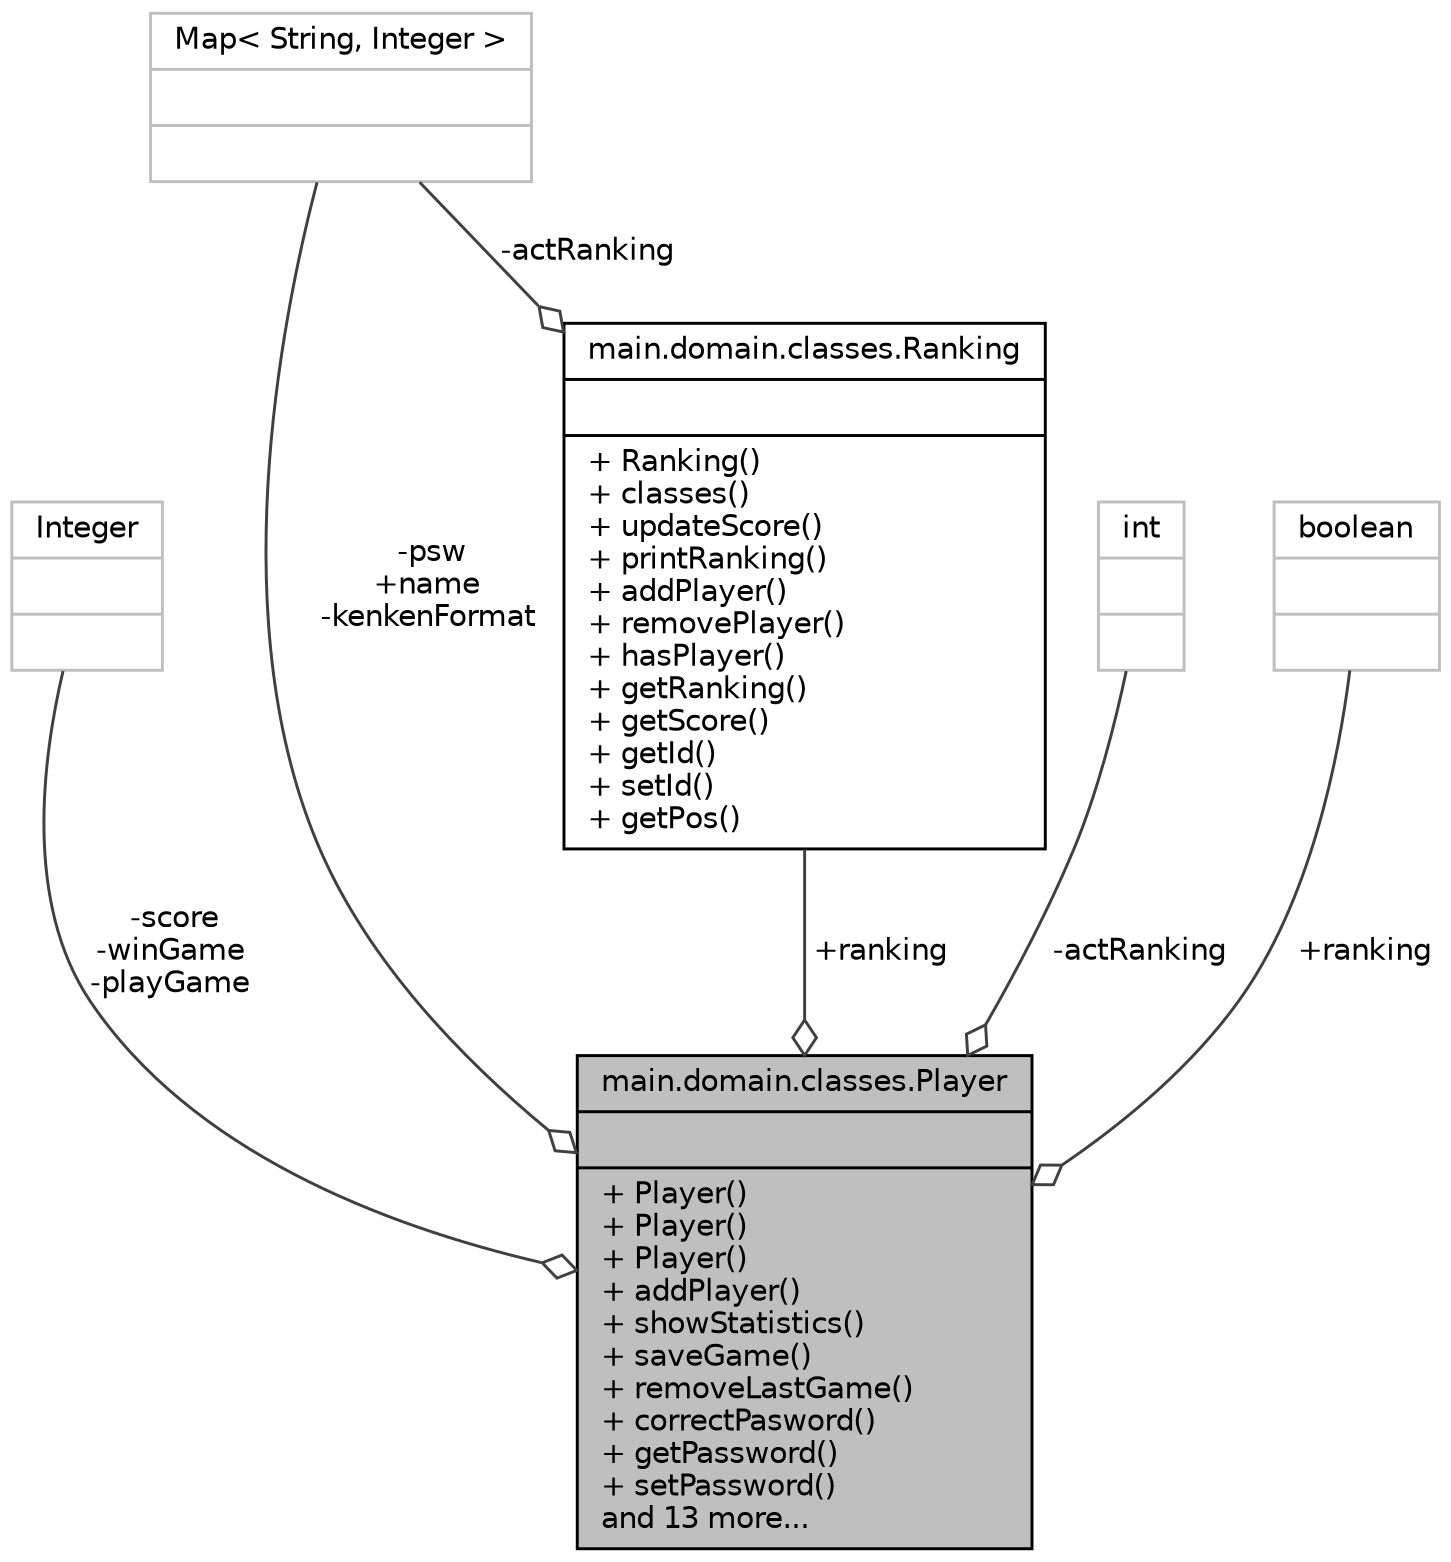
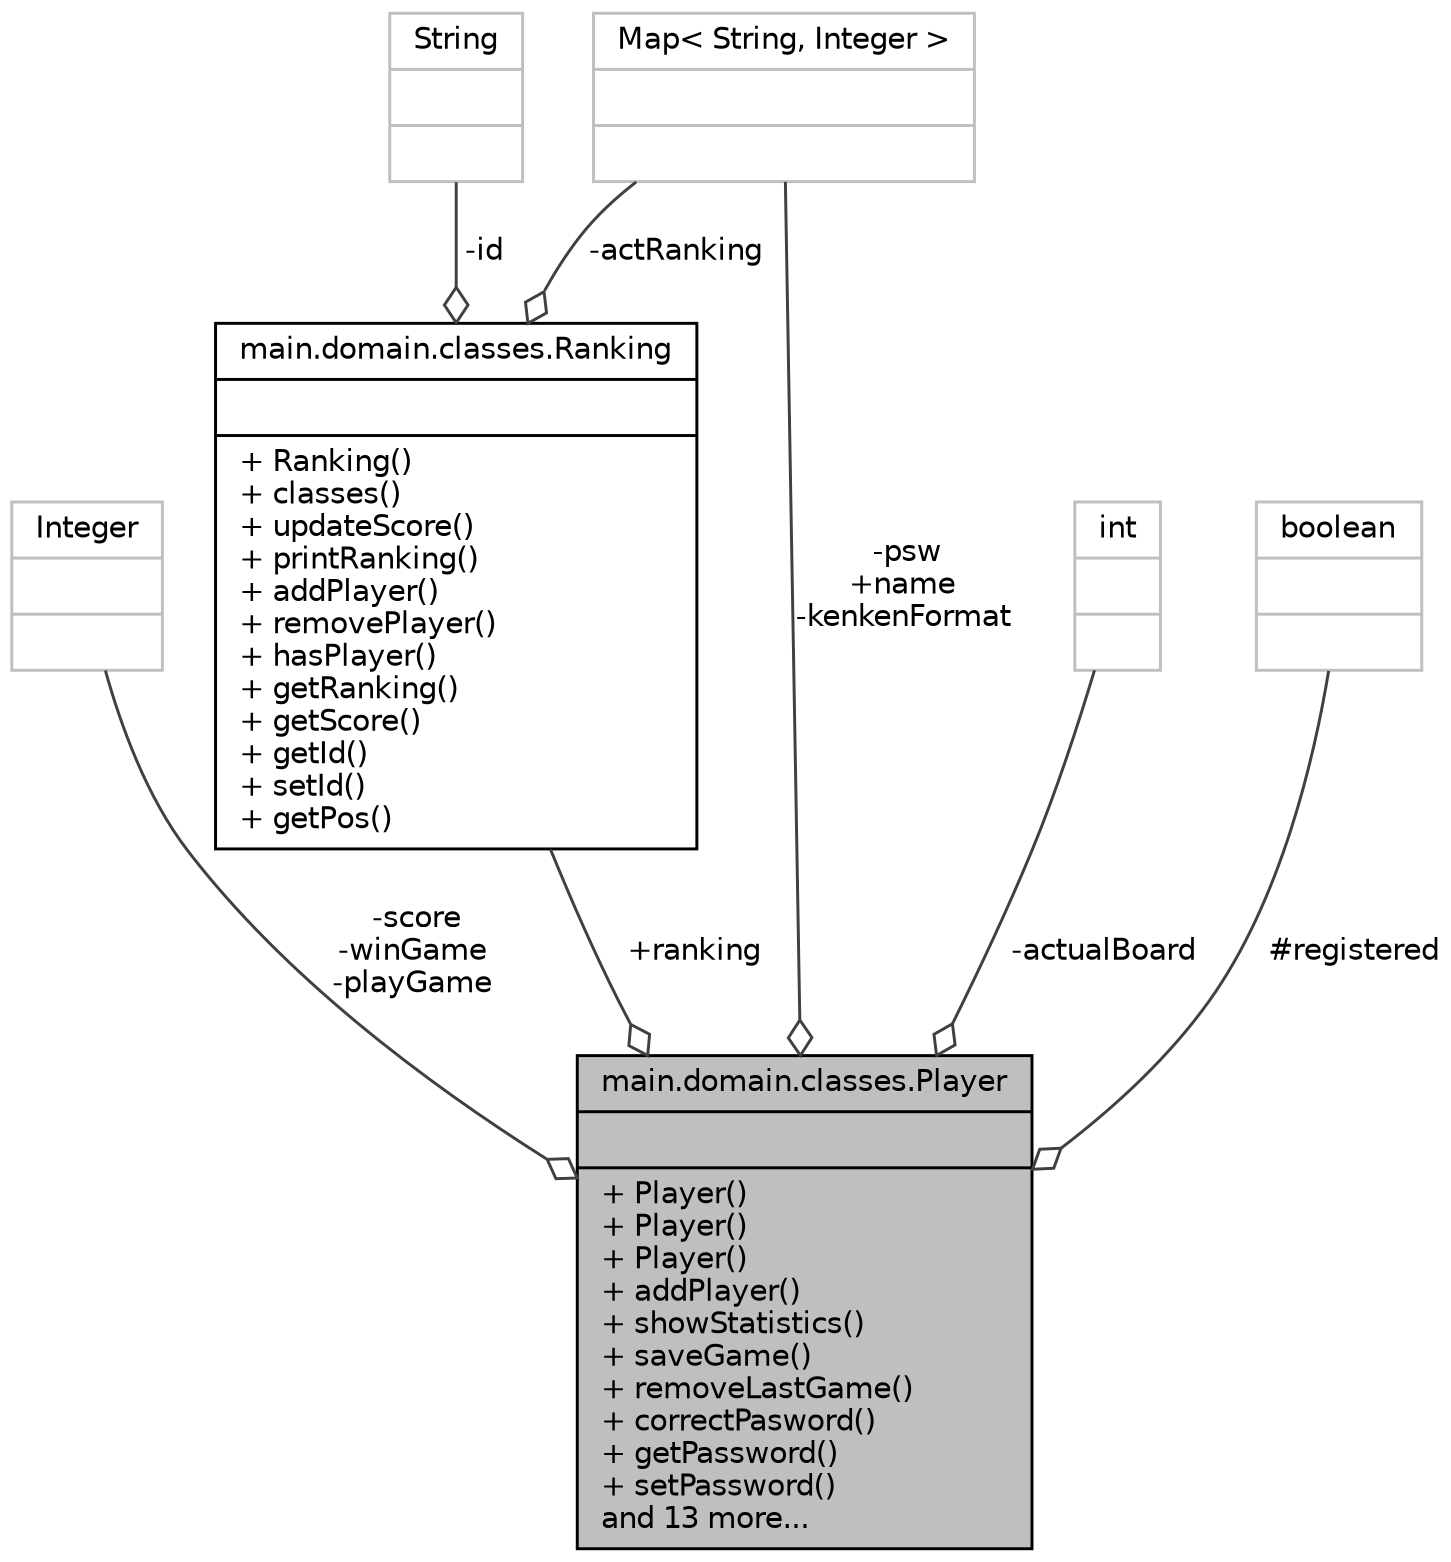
none -> (456, 97)
(1135, 952) -> (1100, 952)
(1361, 952) -> (1349, 952)
